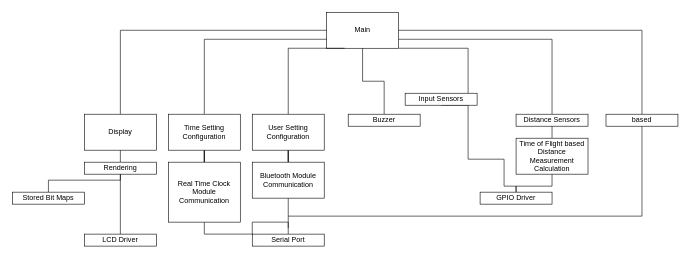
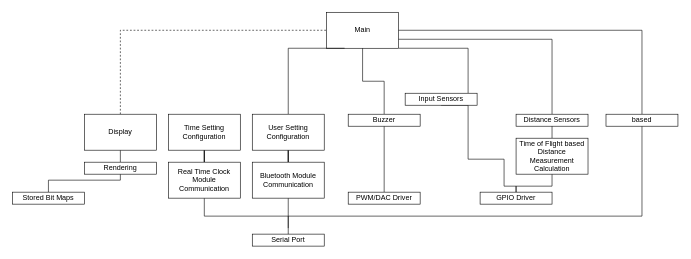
(180, 30) -> (180, 30)
(227, 39) -> none
none -> (384, 159)
(204, 192) -> (204, 180)
none -> (384, 198)
(120, 208) -> none
(120, 240) -> none
